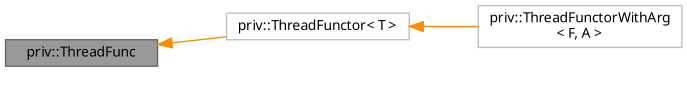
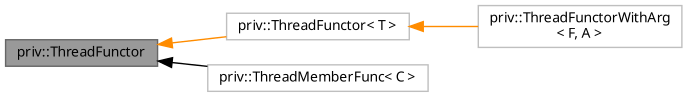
(82, 53) -> (82, 53)
none -> (318, 78)
